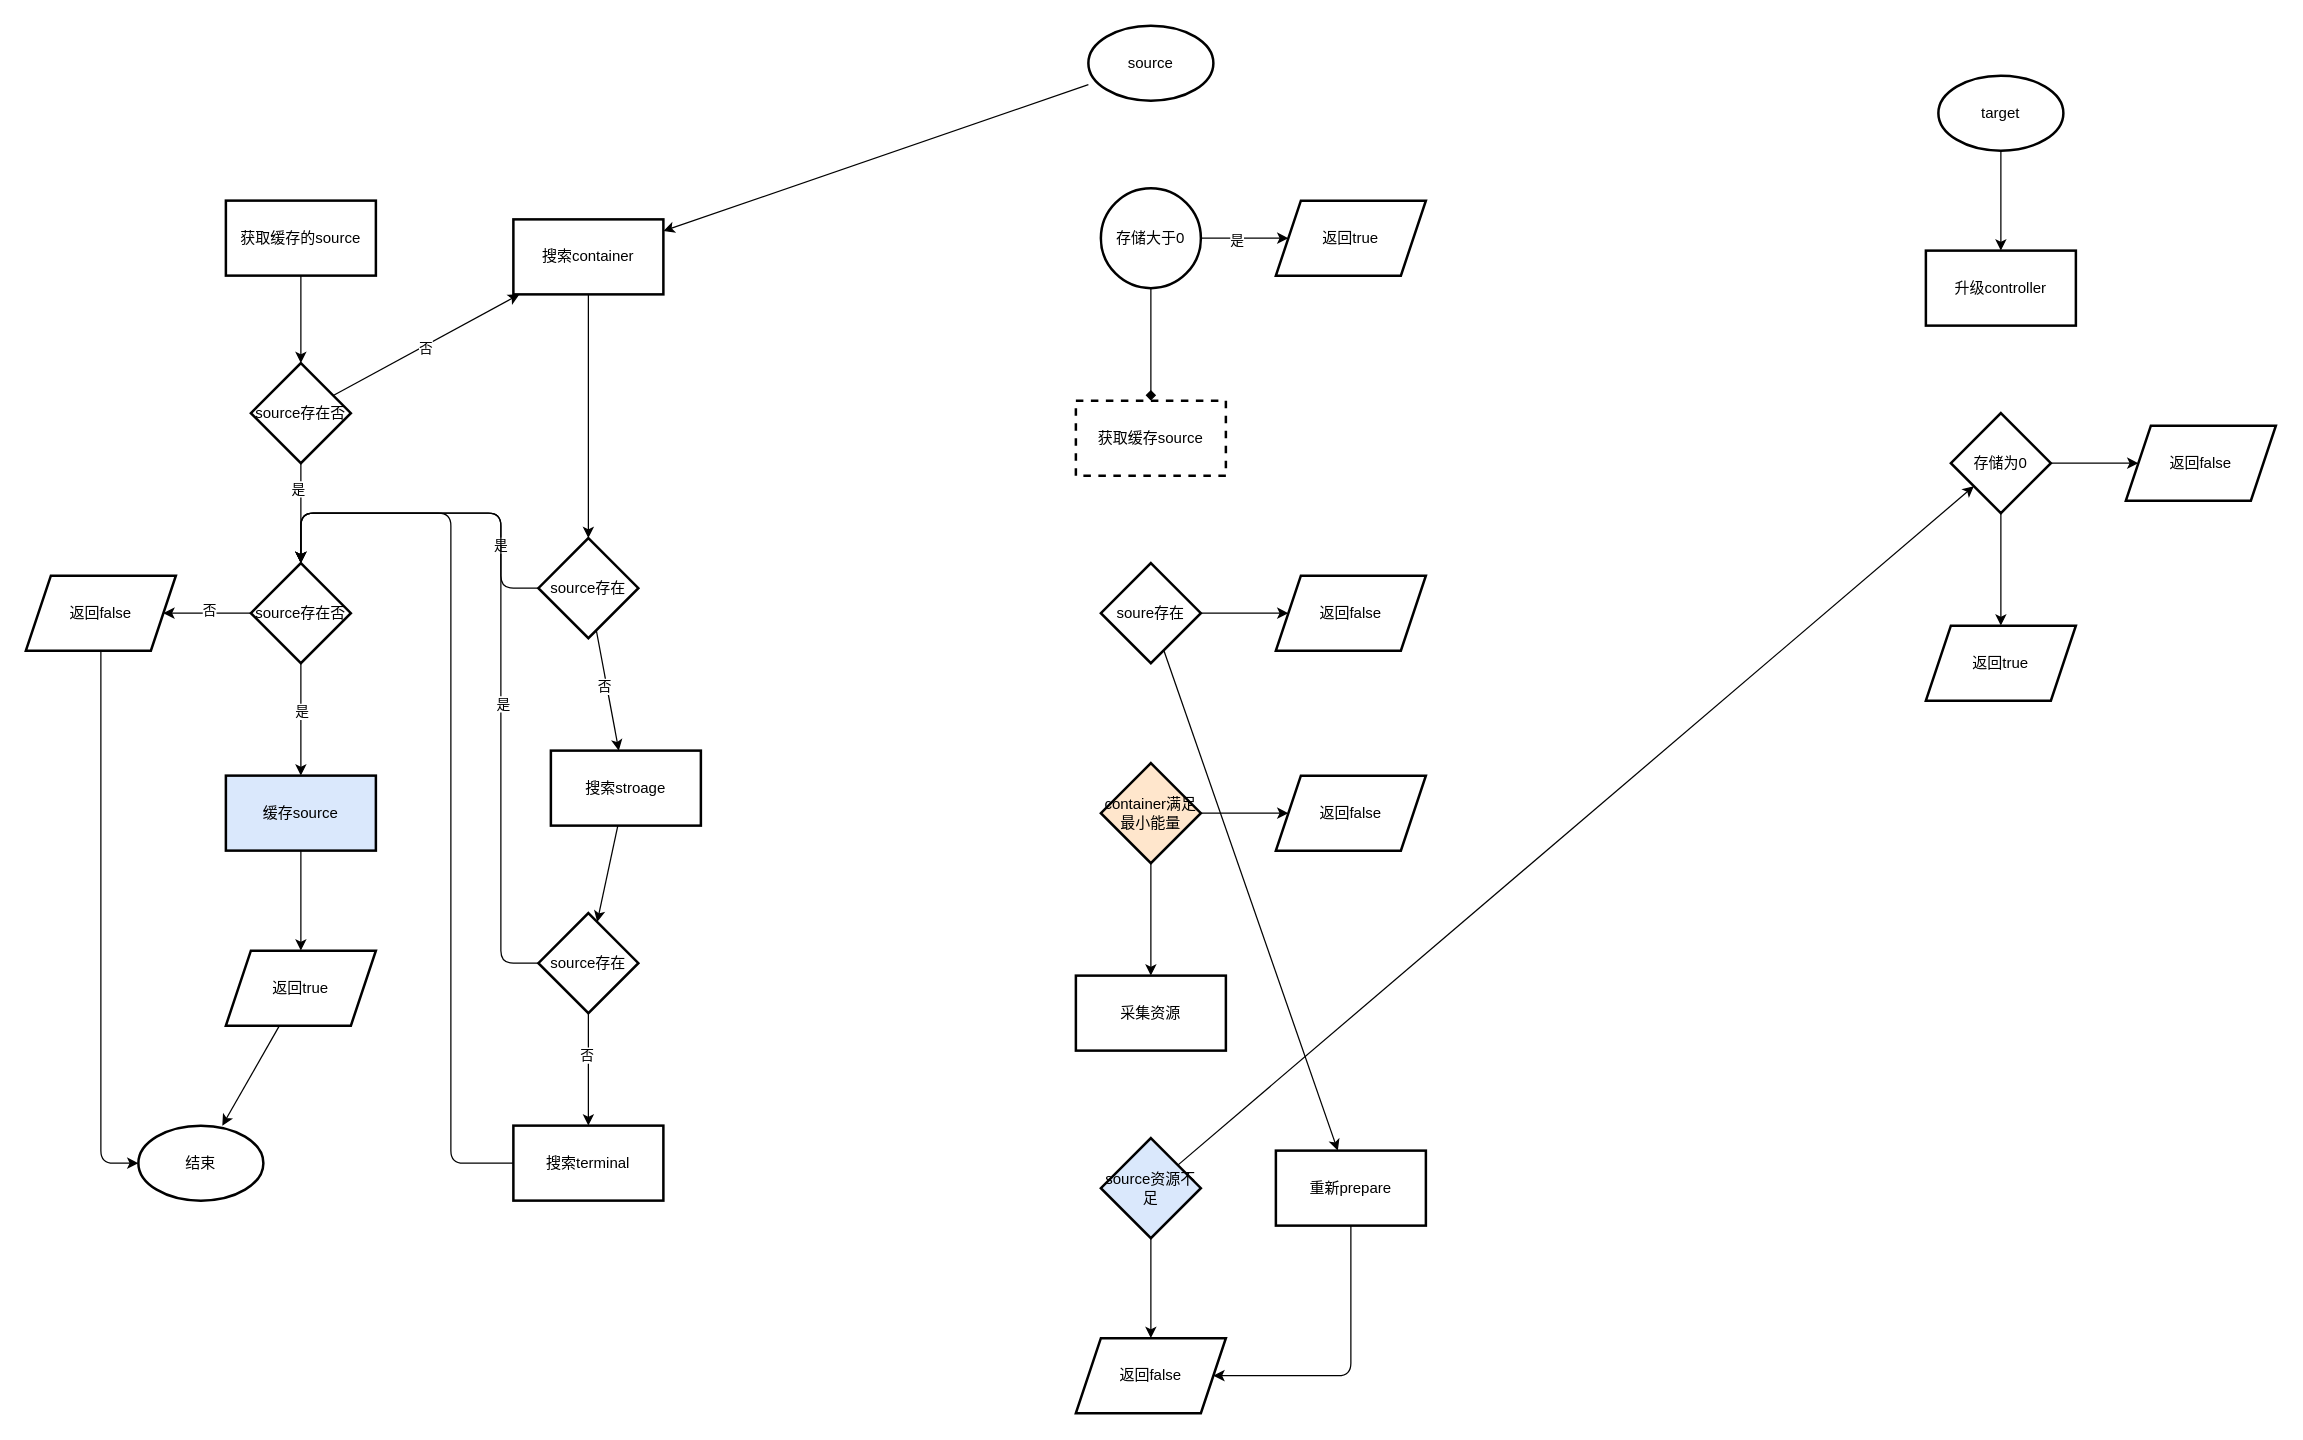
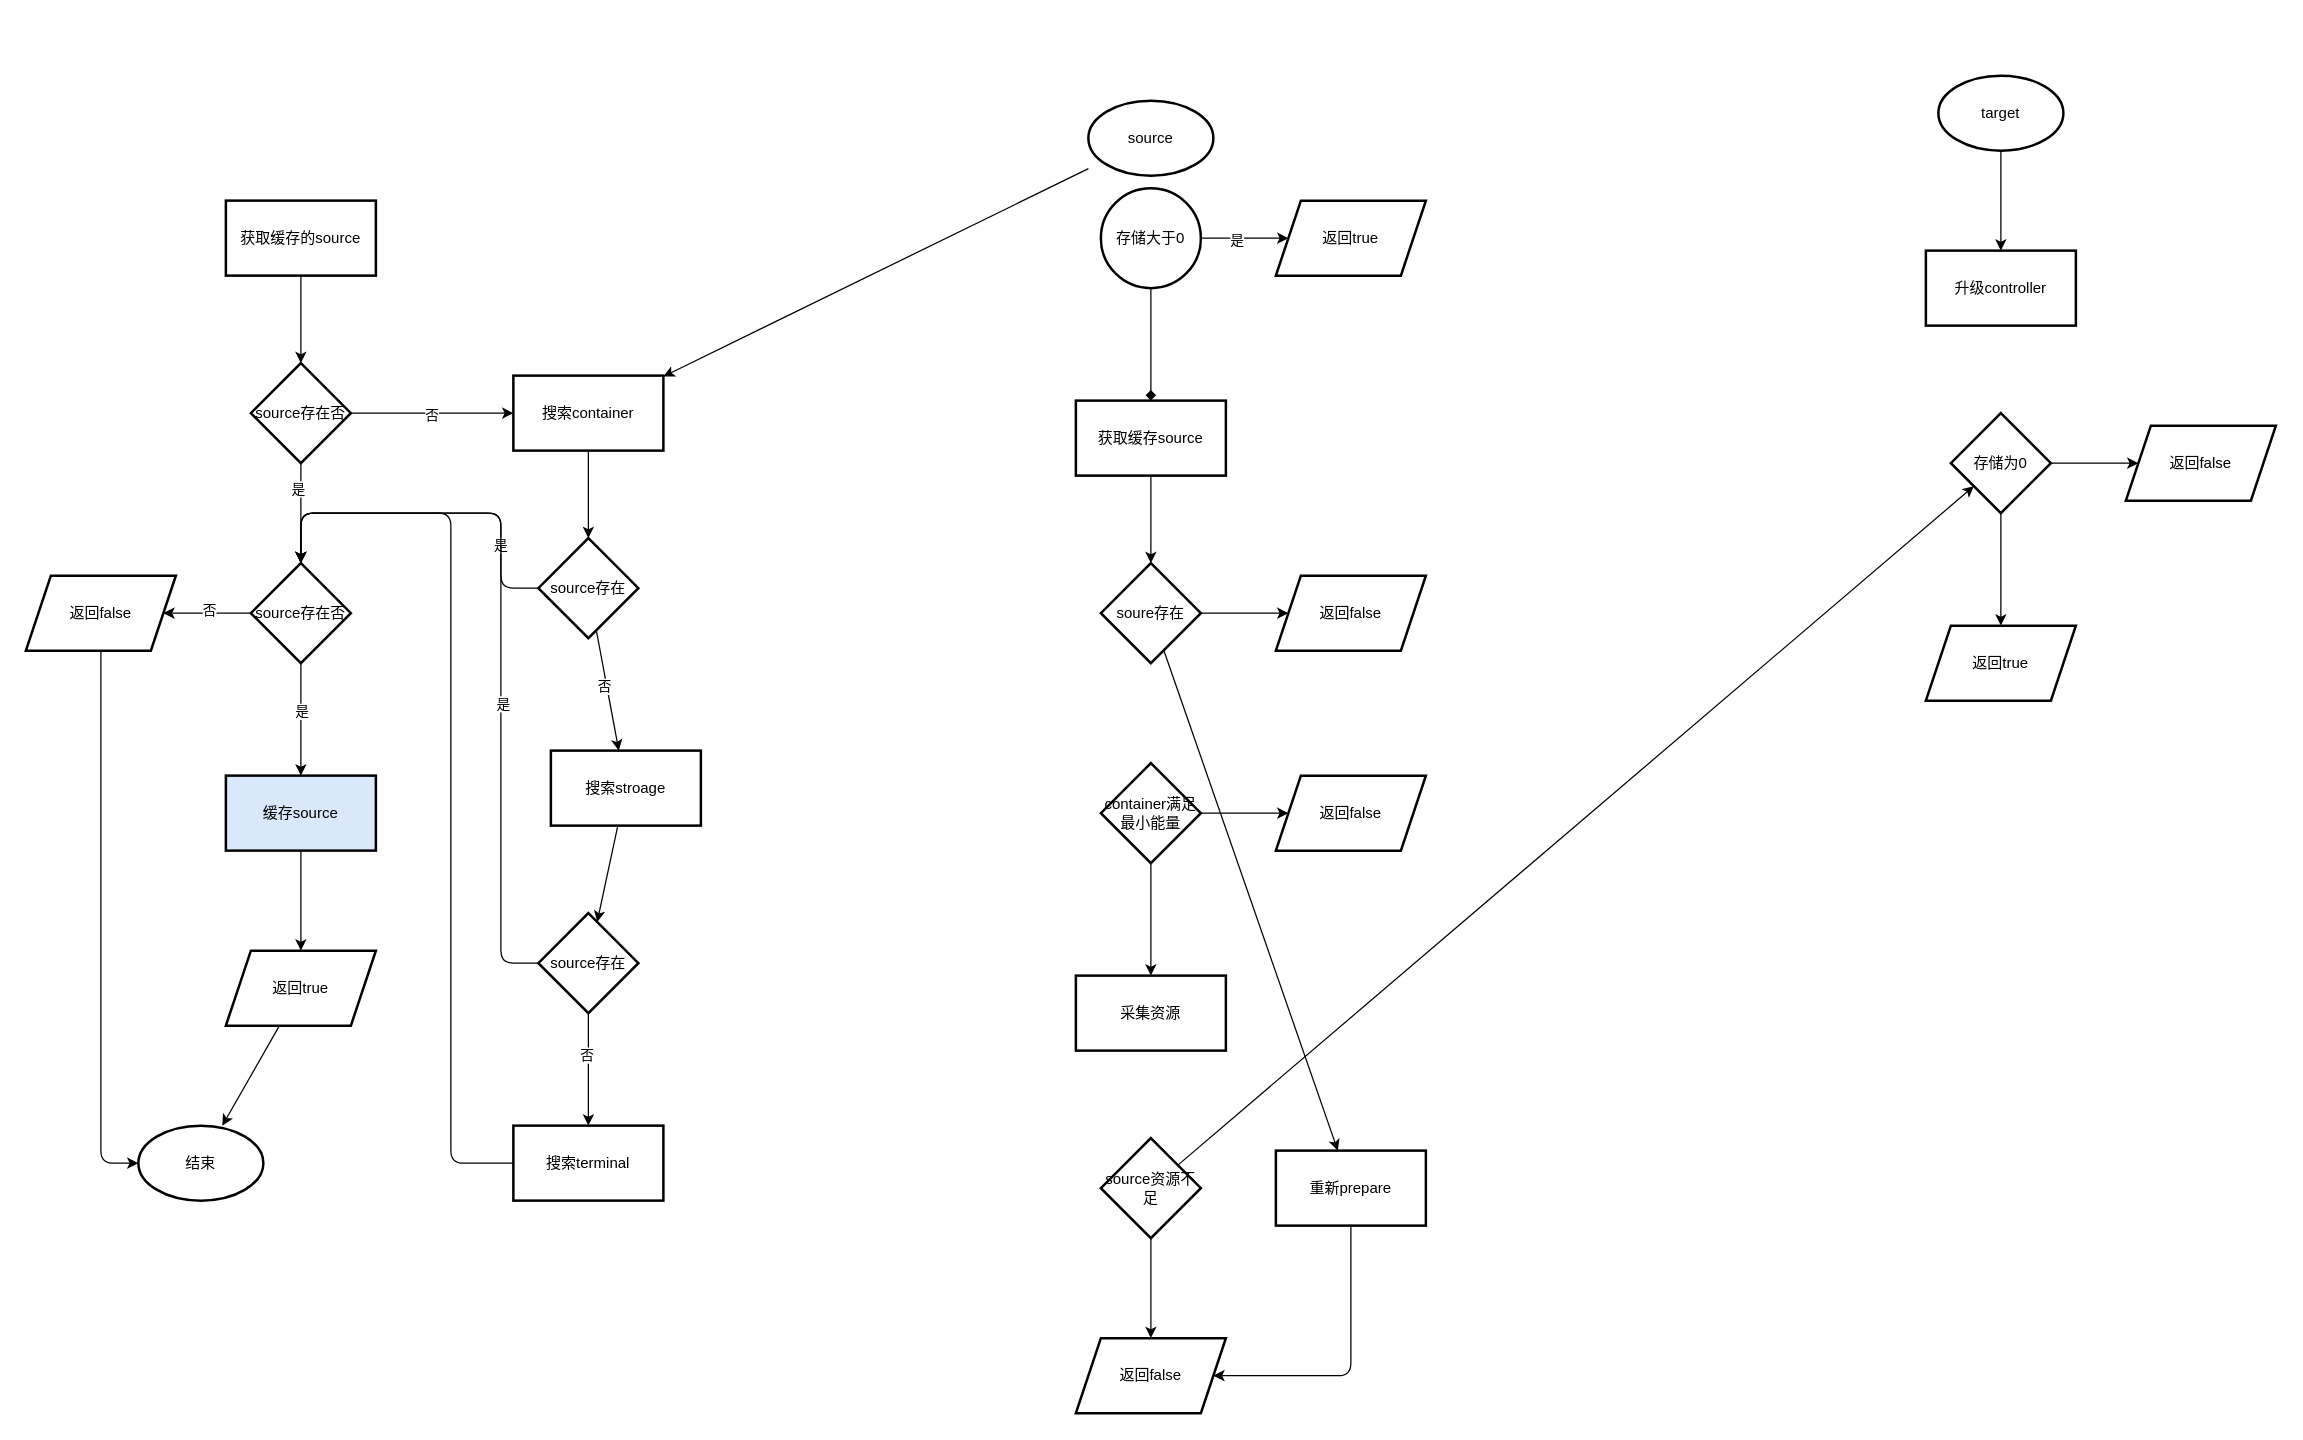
(1151, 63) -> (1151, 138)
(588, 257) -> (588, 413)
(1151, 438) -> (1151, 438)
none -> (1151, 515)
(1151, 813) -> (1151, 813)
(1151, 1188) -> (1151, 1188)
